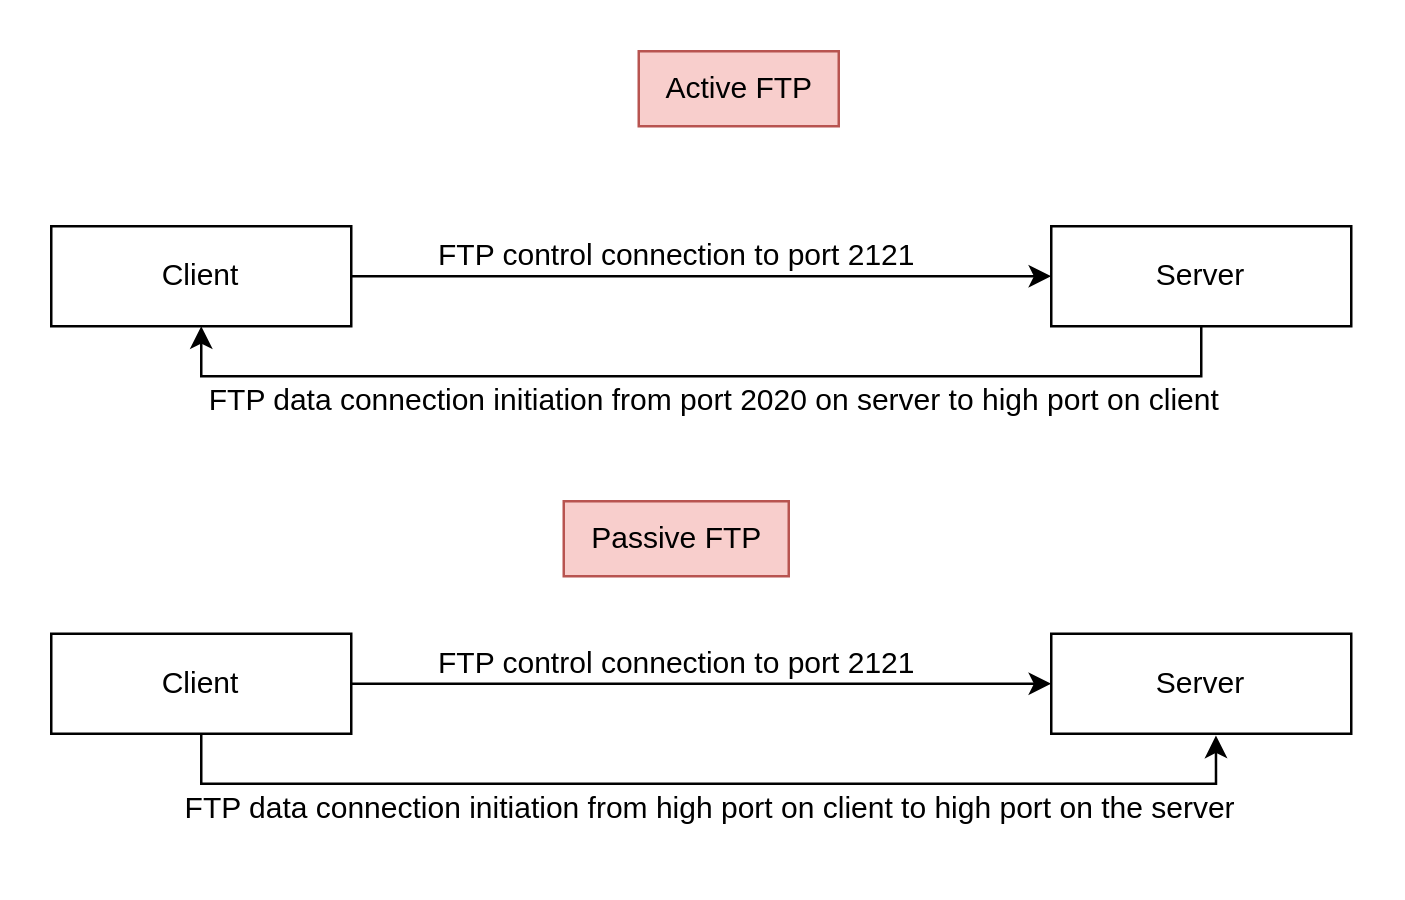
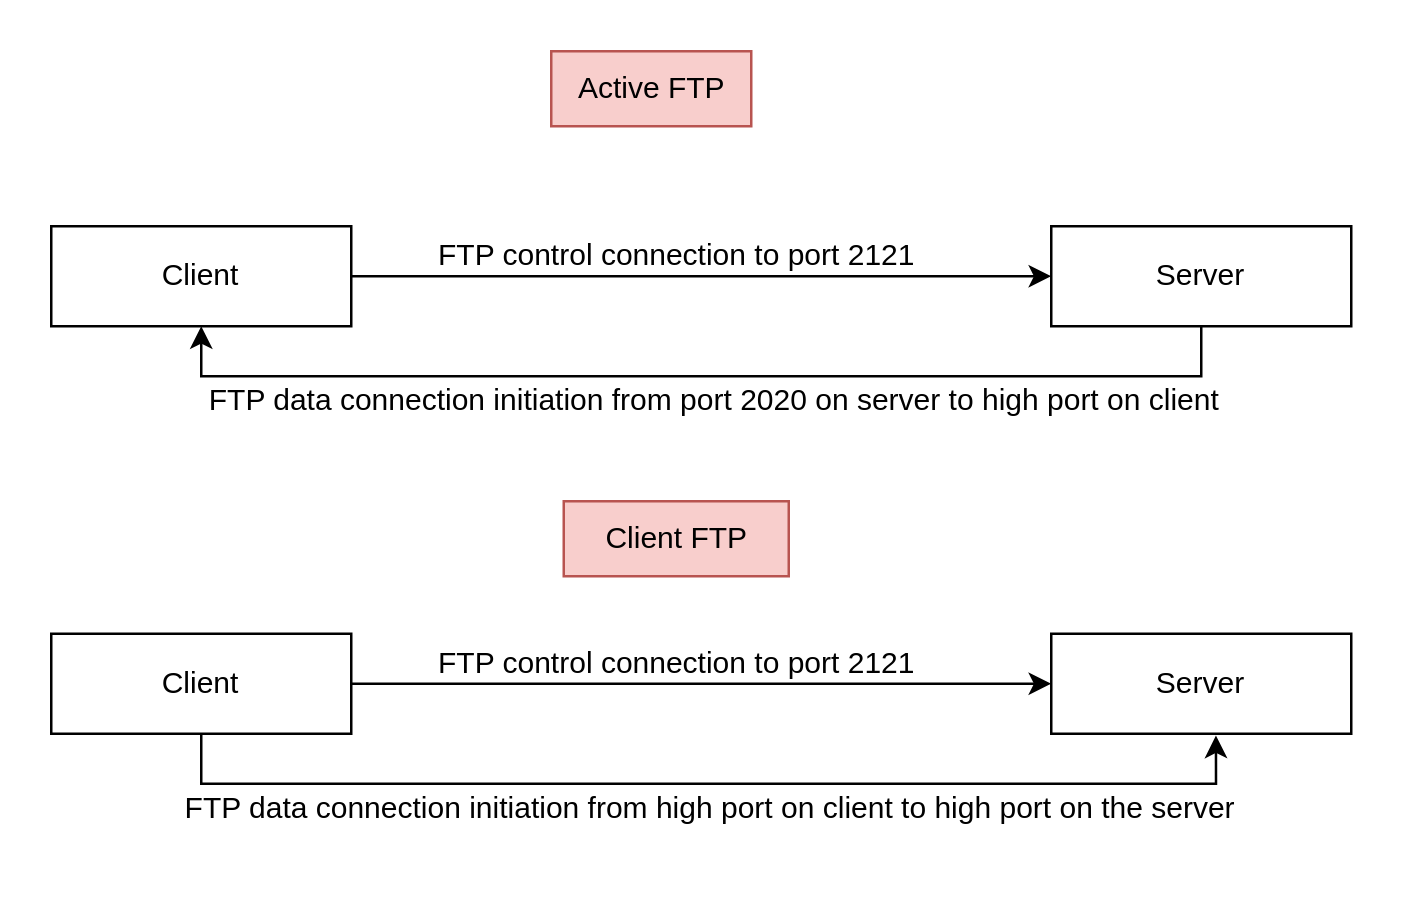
(739, 89) -> (651, 89)
(678, 539) -> (678, 539)
